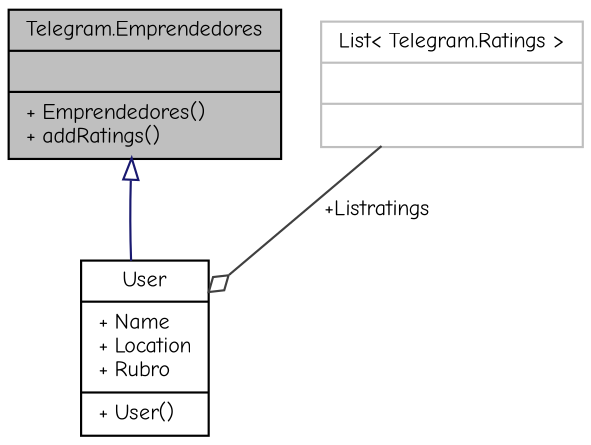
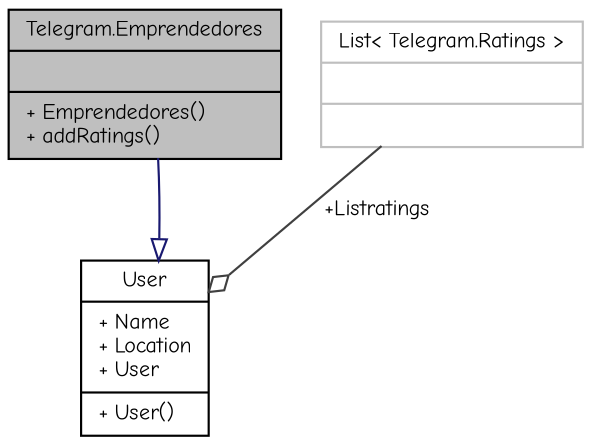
(130, 221) -> (159, 198)
(135, 370) -> (129, 370)
